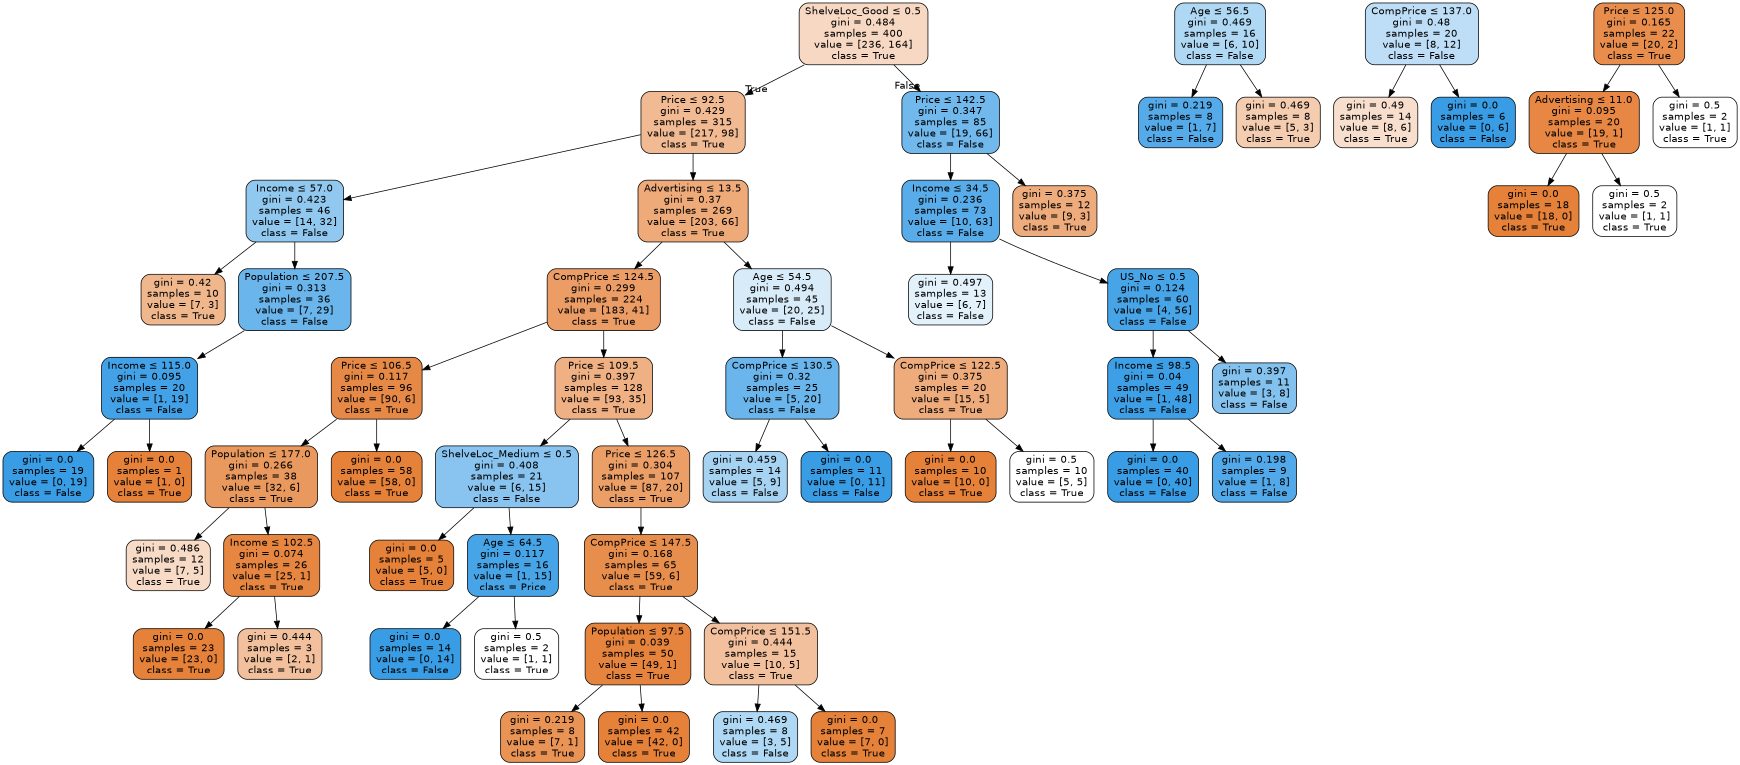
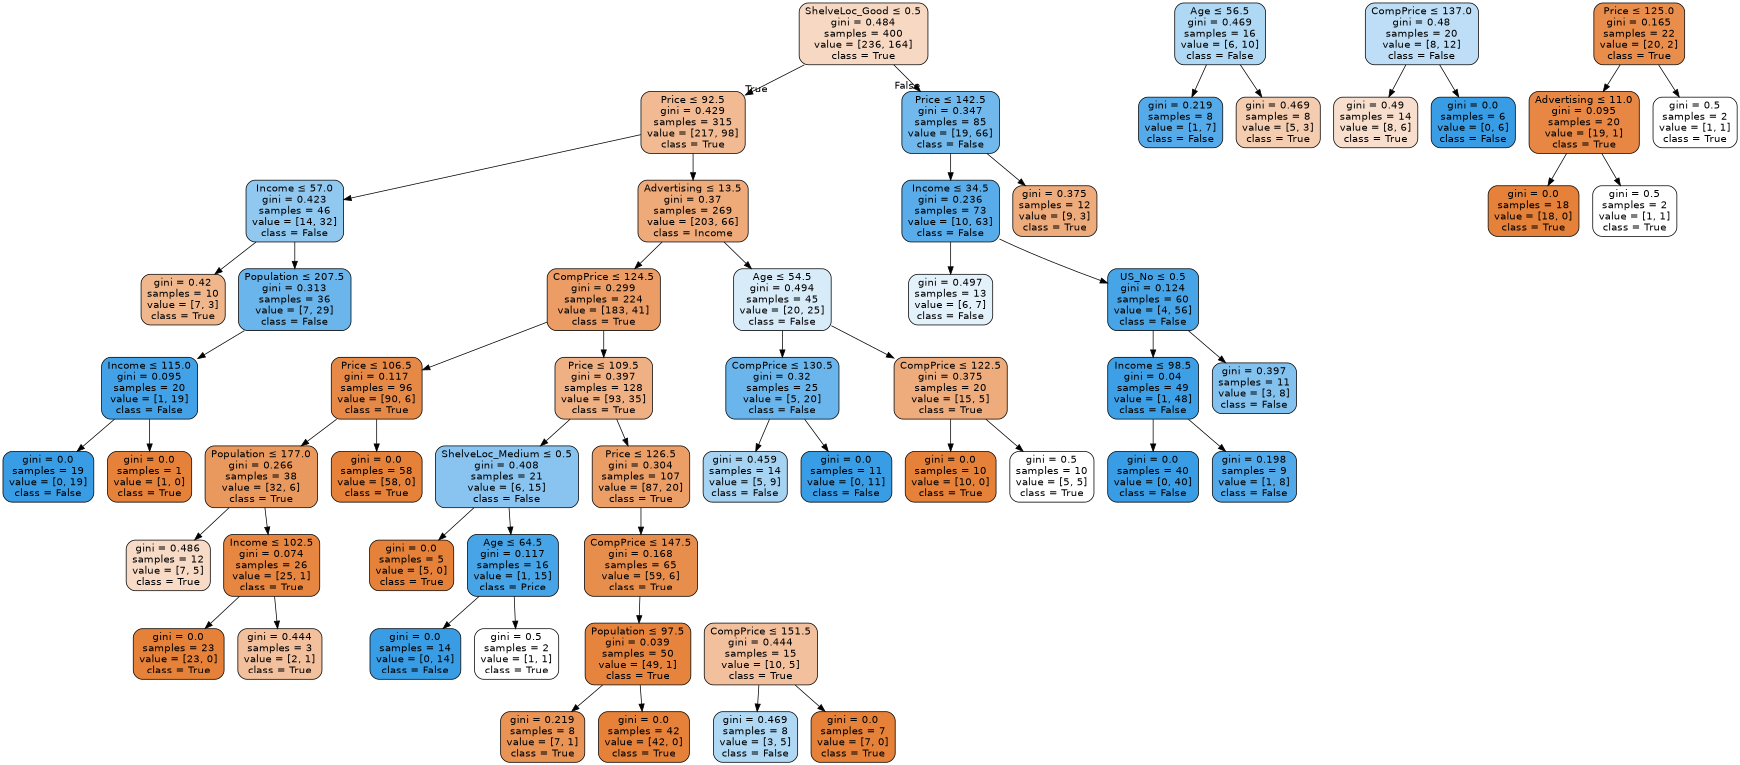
(693, 233) -> (693, 233)
(698, 607) -> none
